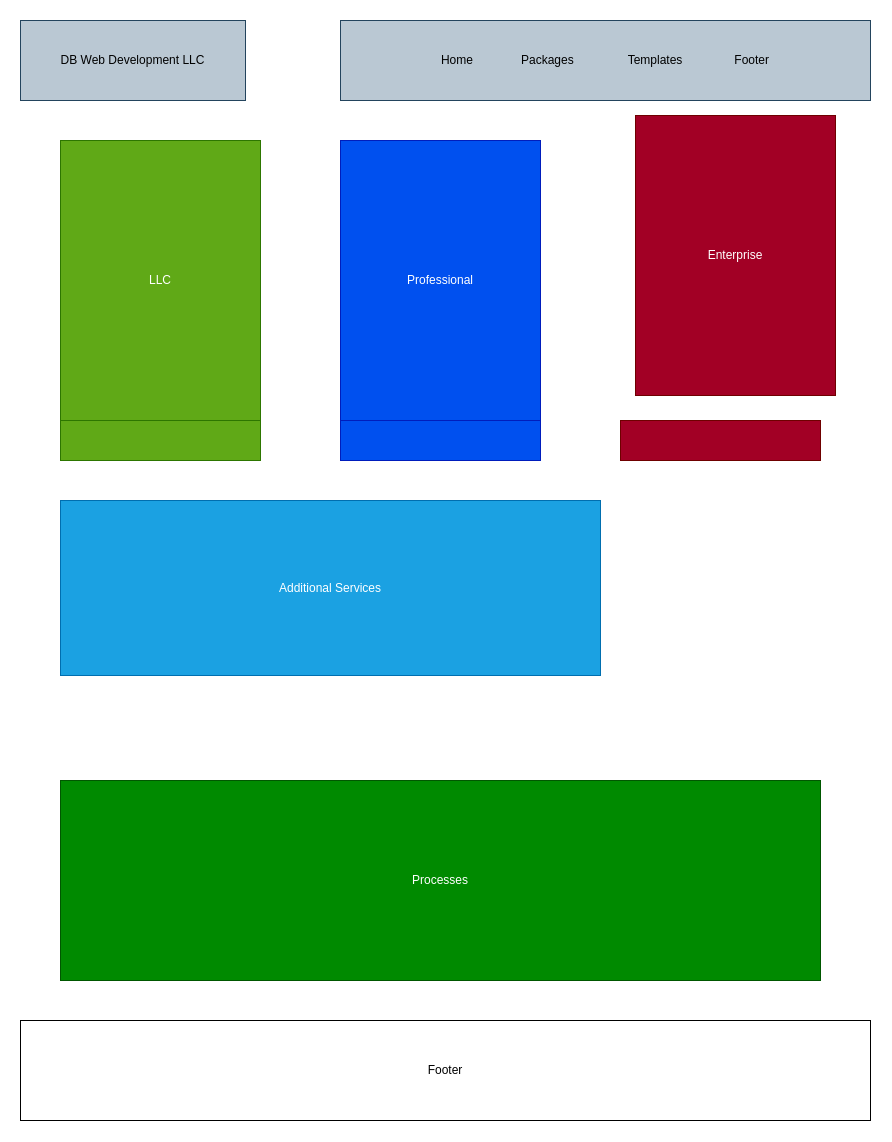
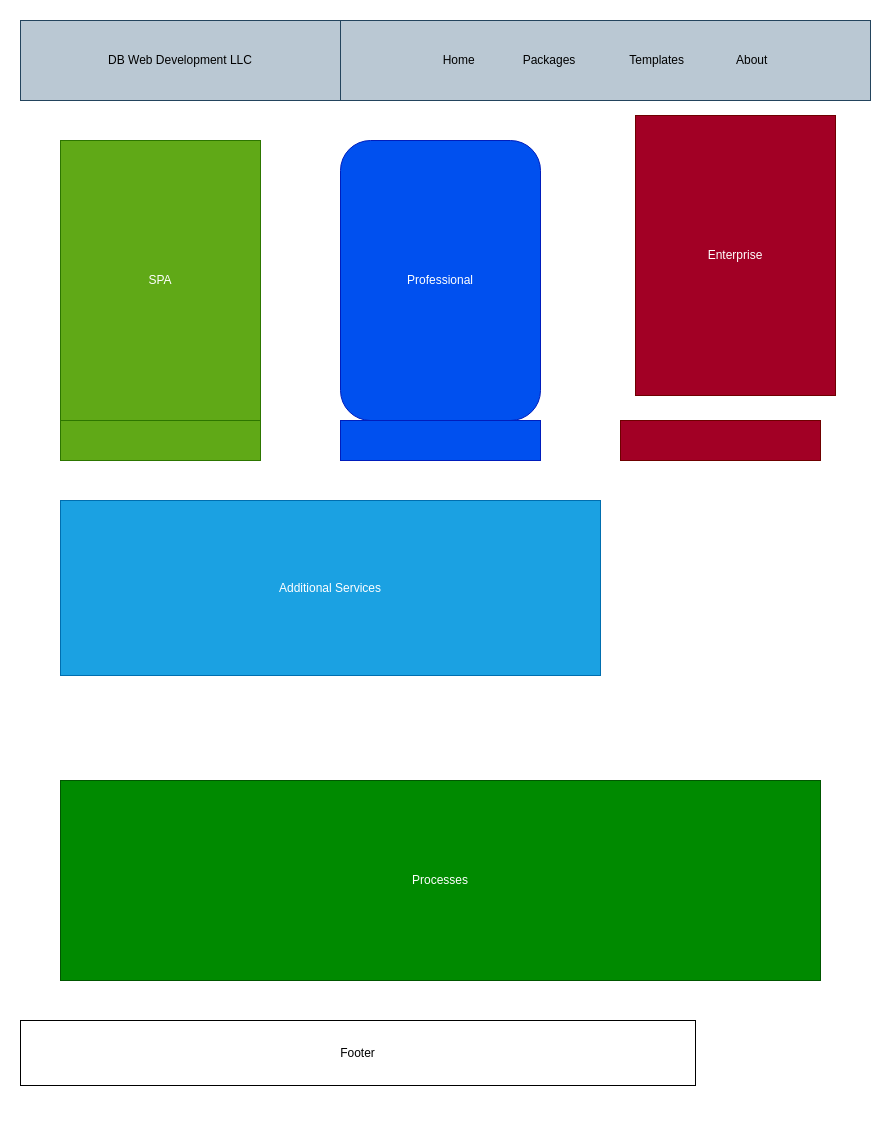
(133, 61) -> (181, 61)
(606, 61) -> (606, 61)
(161, 281) -> (161, 281)
(441, 281) -> (441, 281)
(446, 1071) -> (358, 1053)
